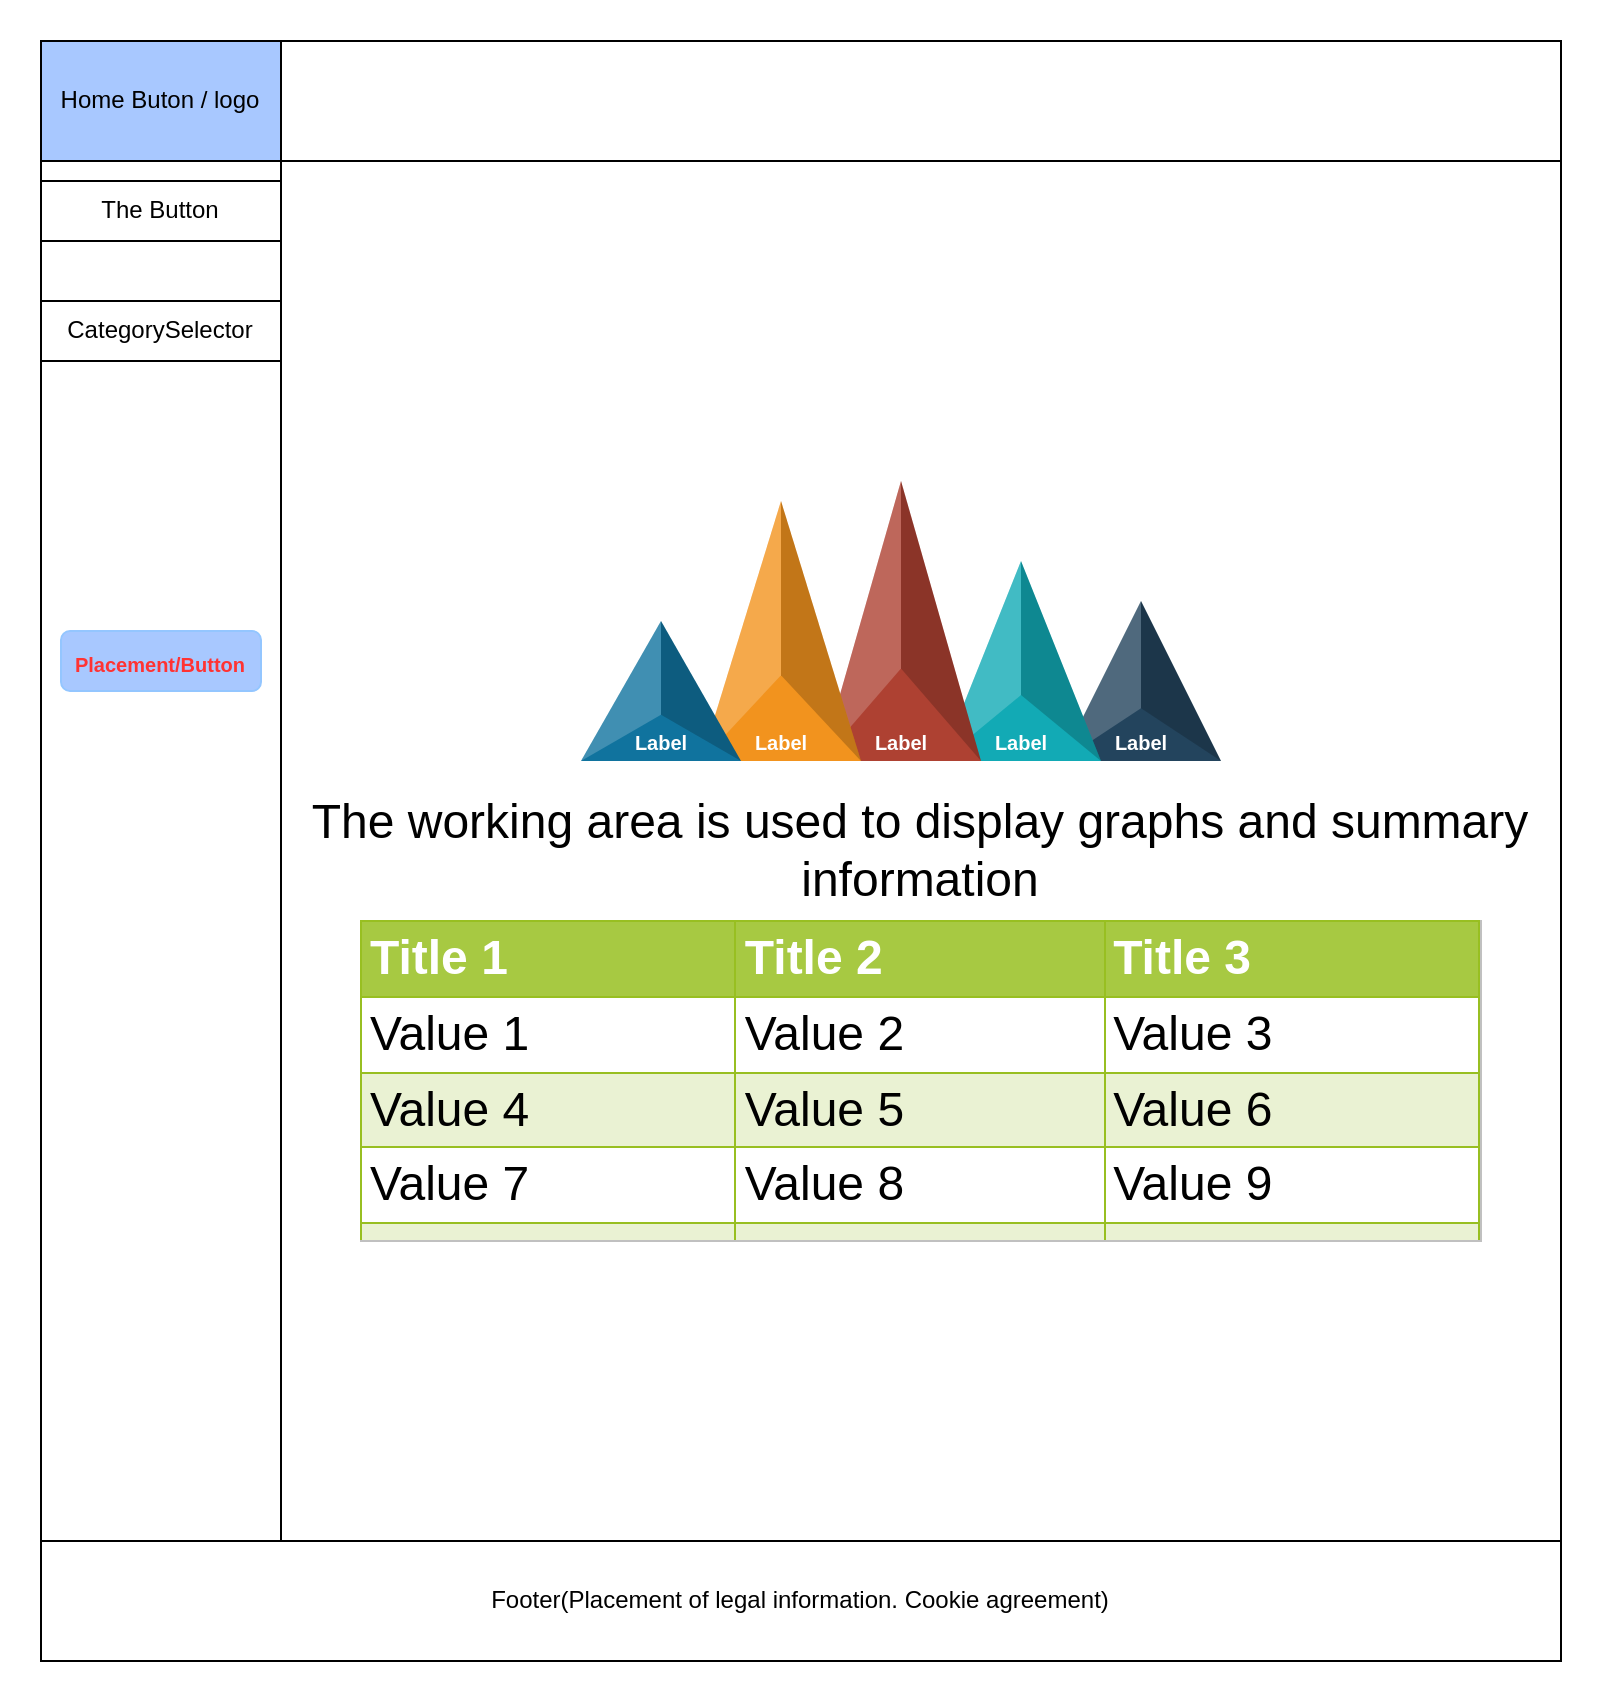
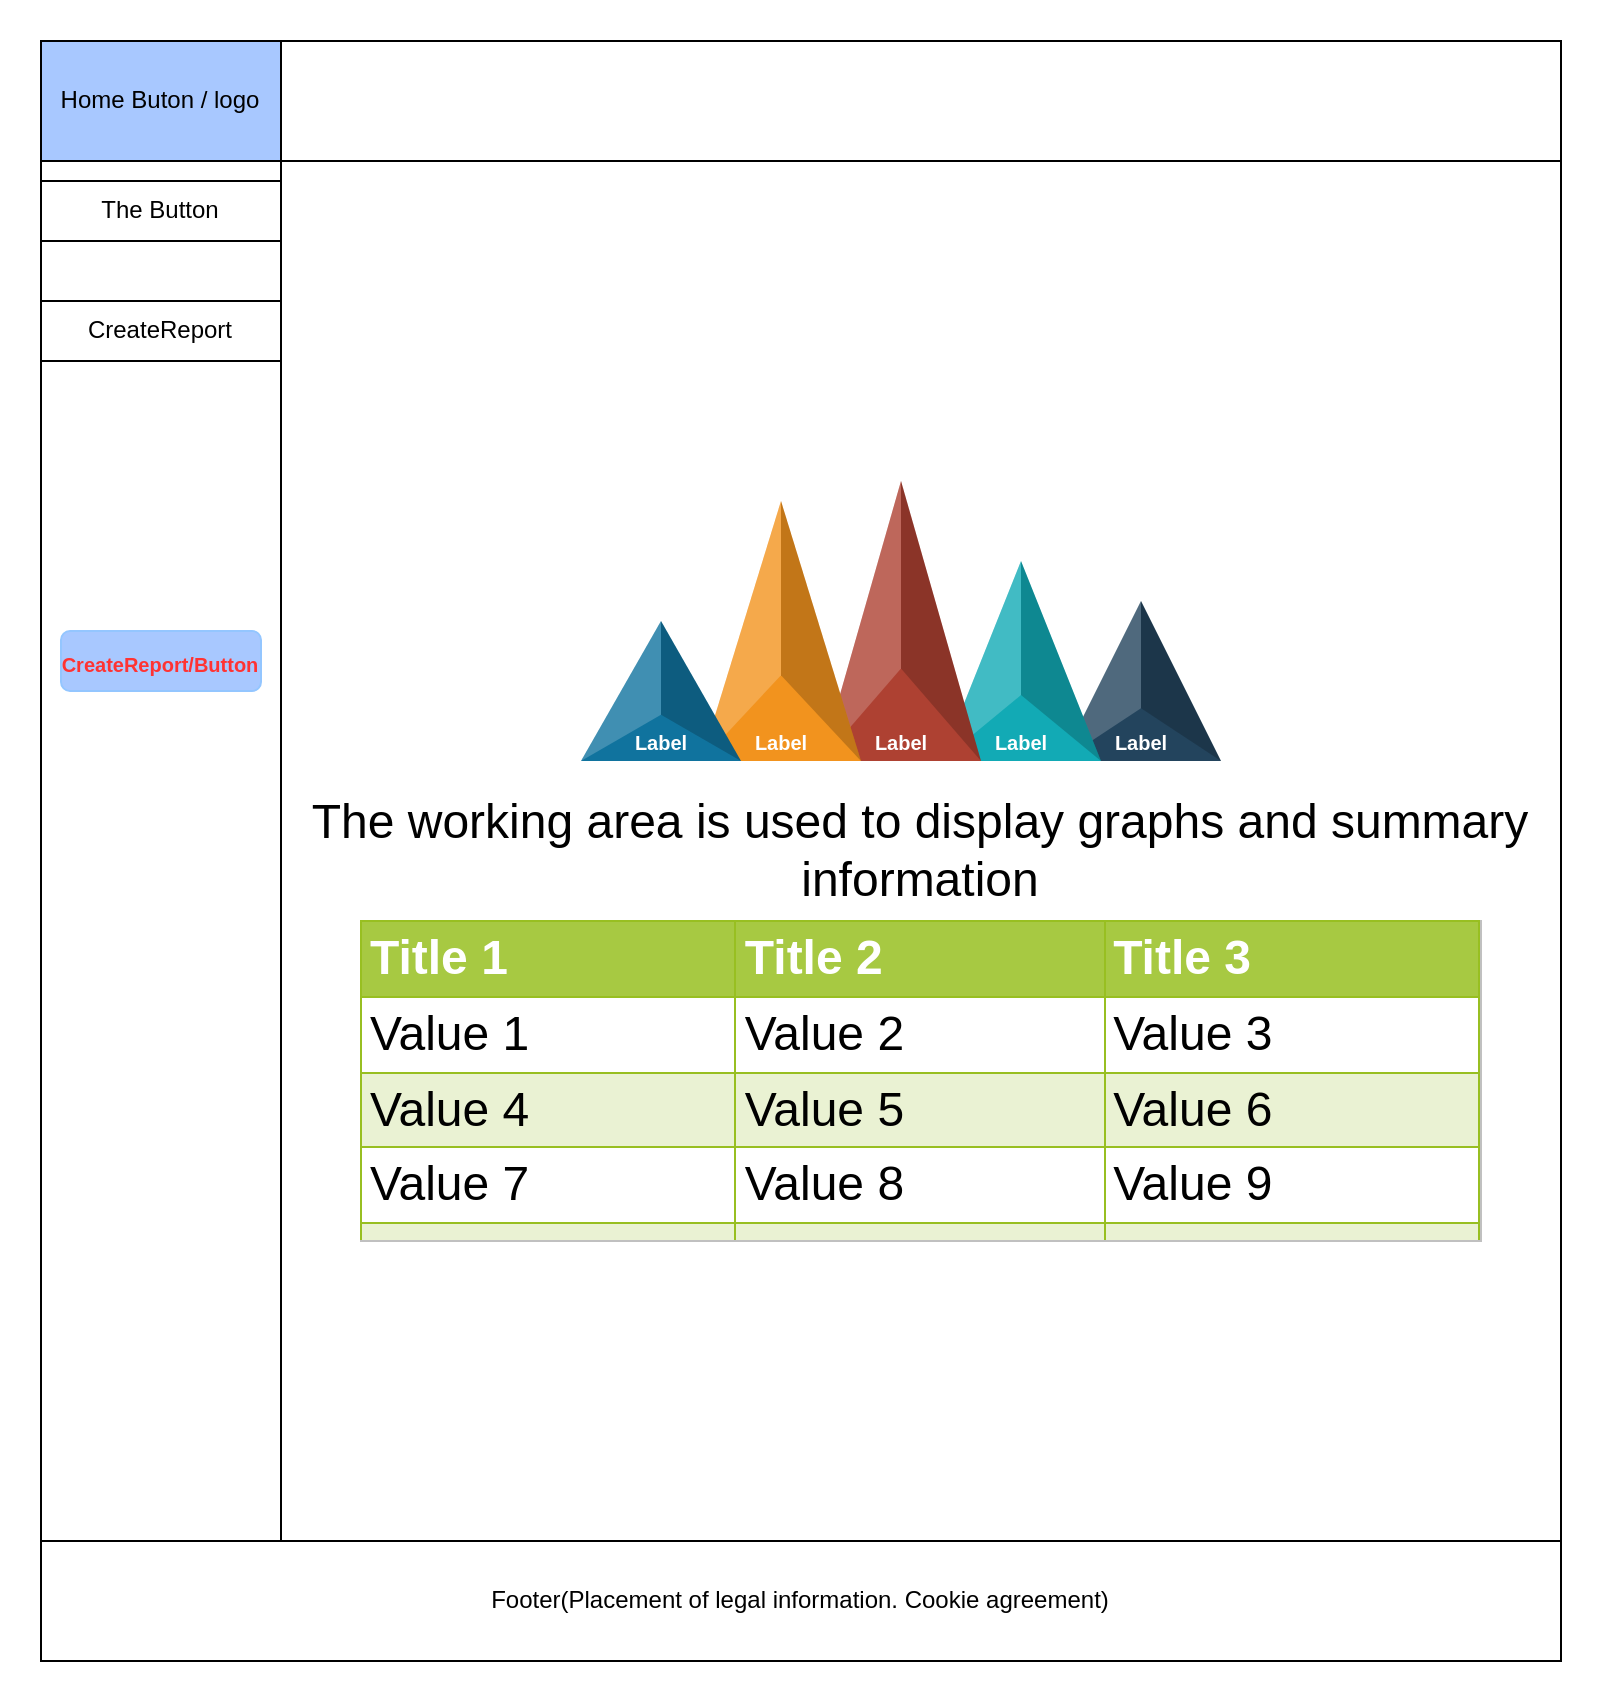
(161, 331) -> (161, 331)
(161, 599) -> (161, 599)
